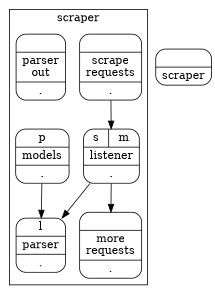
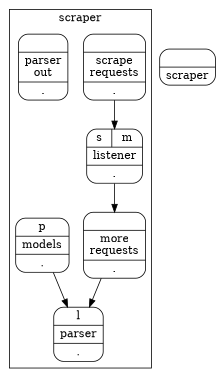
(79, 198) -> (97, 289)
